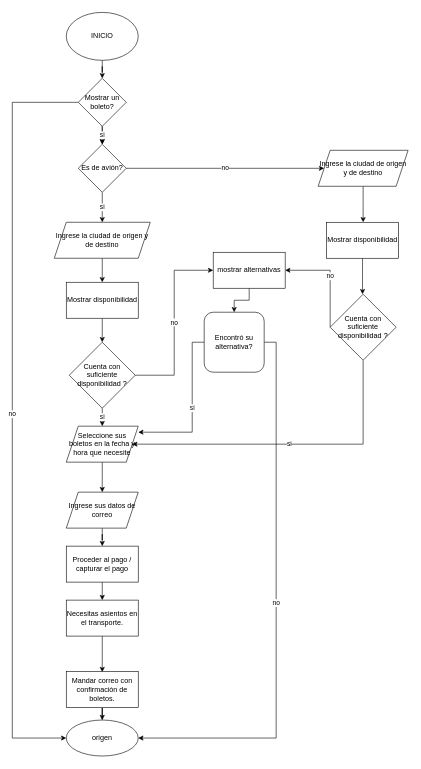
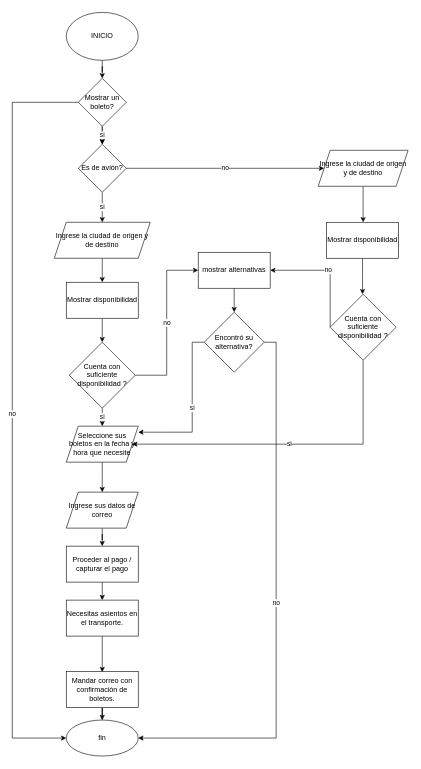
(249, 270) -> (234, 270)
(234, 342) -> (234, 342)
(102, 738) -> (102, 738)
